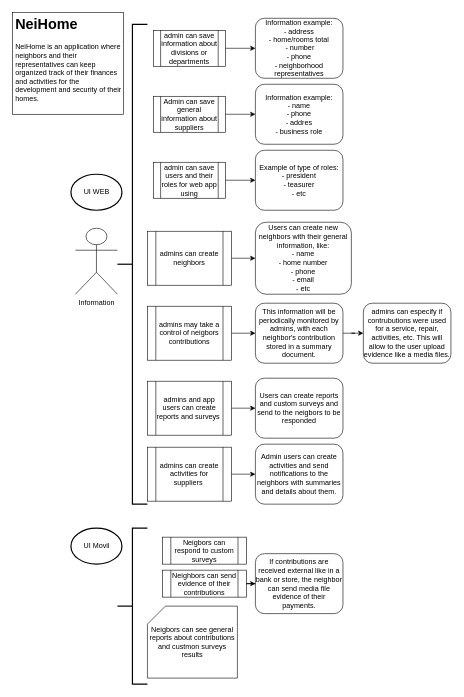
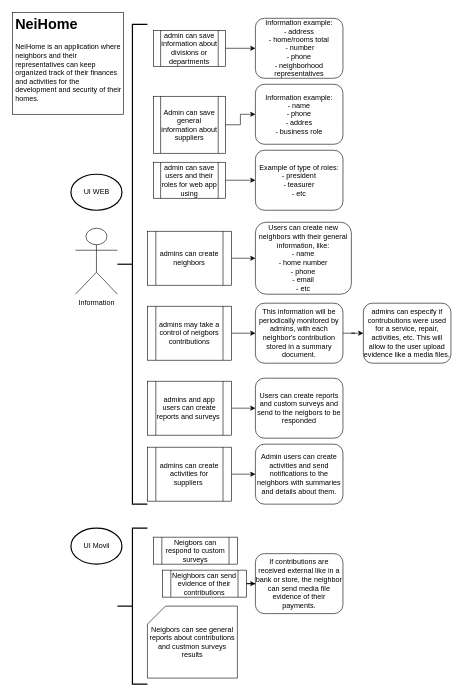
(189, 114) -> (189, 125)
(204, 551) -> (195, 551)
